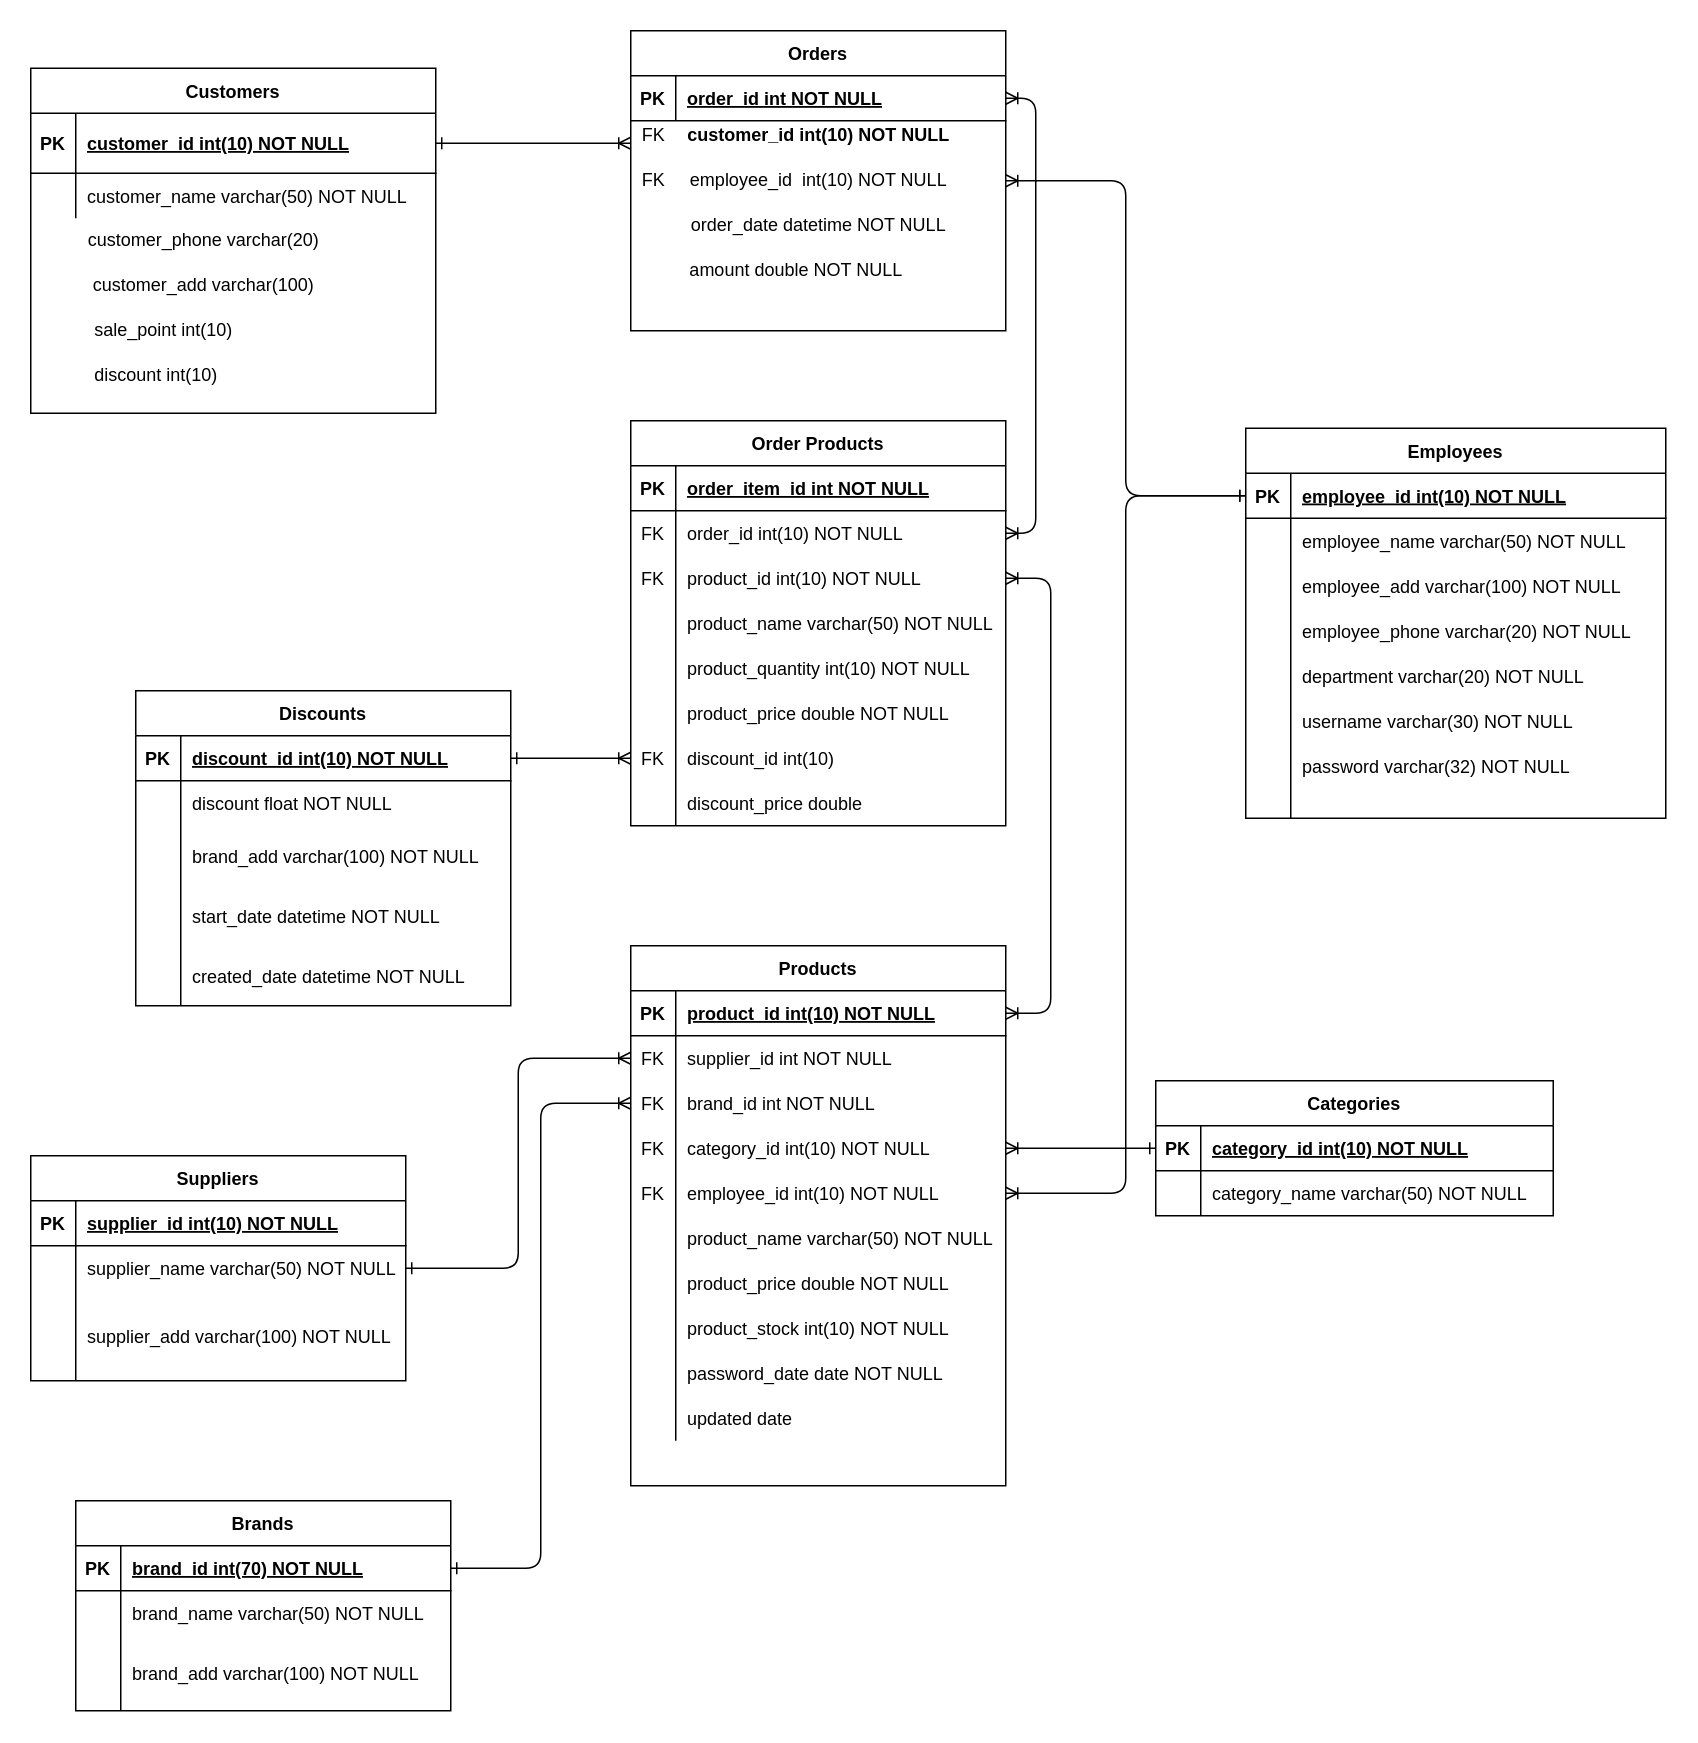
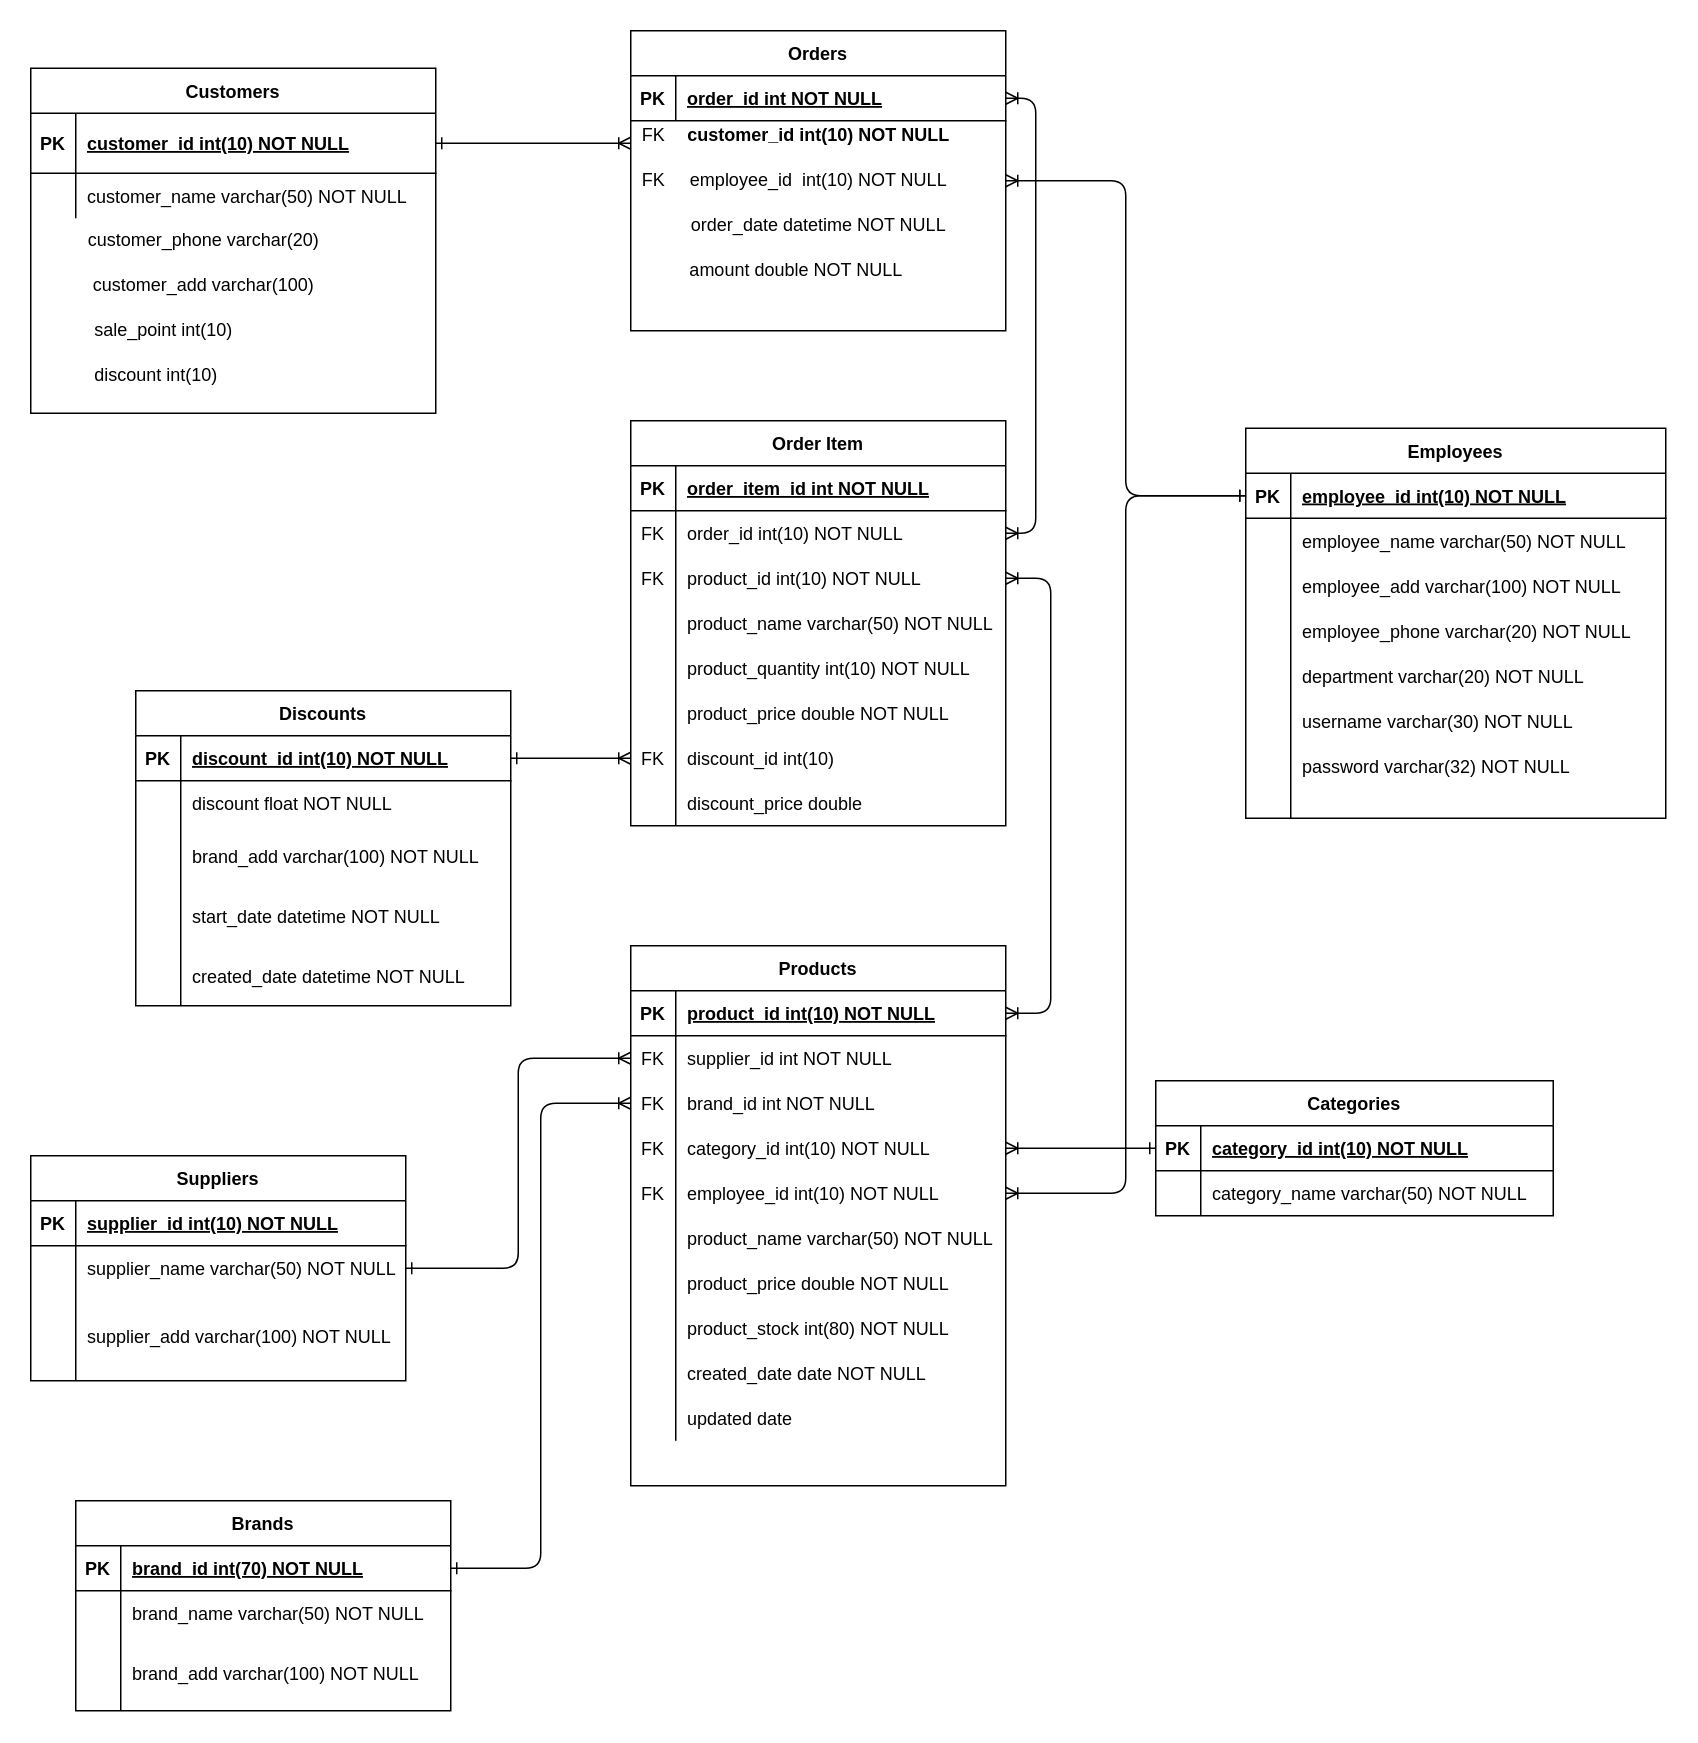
(818, 444) -> (818, 444)
(829, 1329) -> (829, 1329)
(816, 1374) -> (811, 1374)
